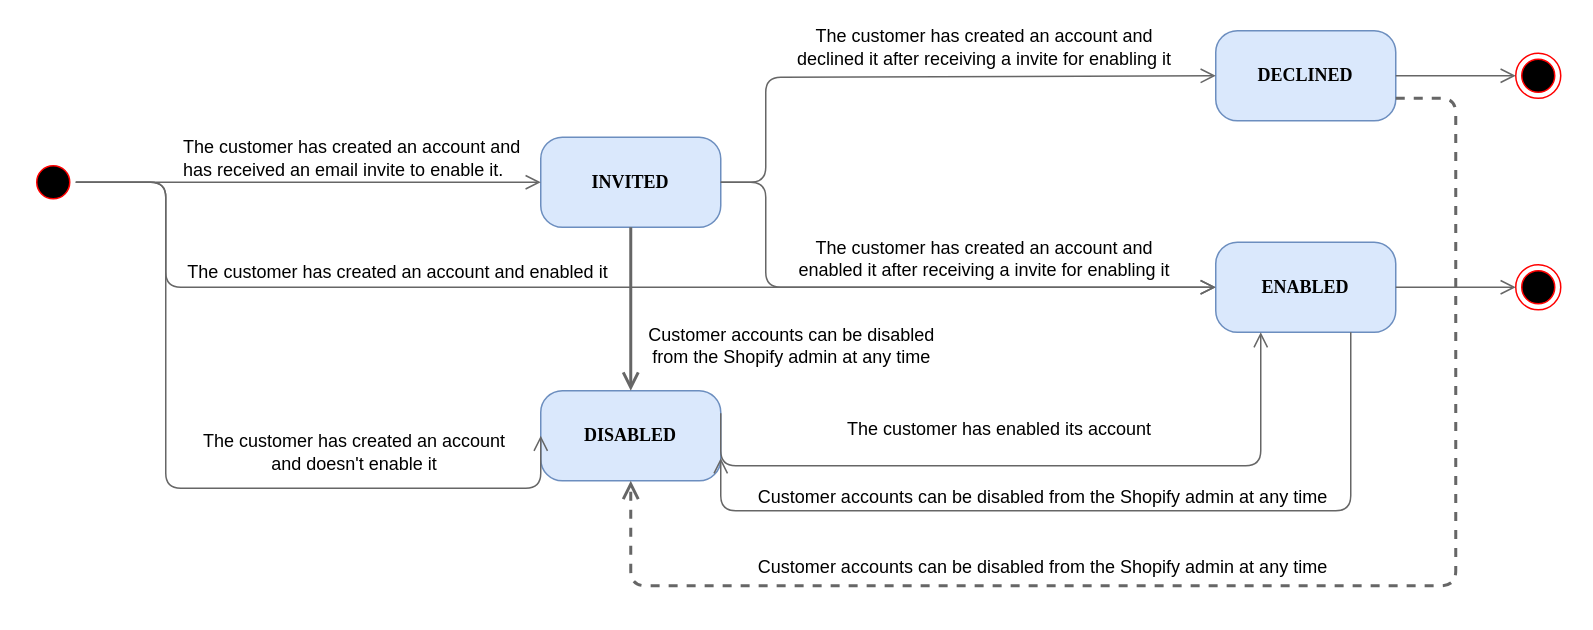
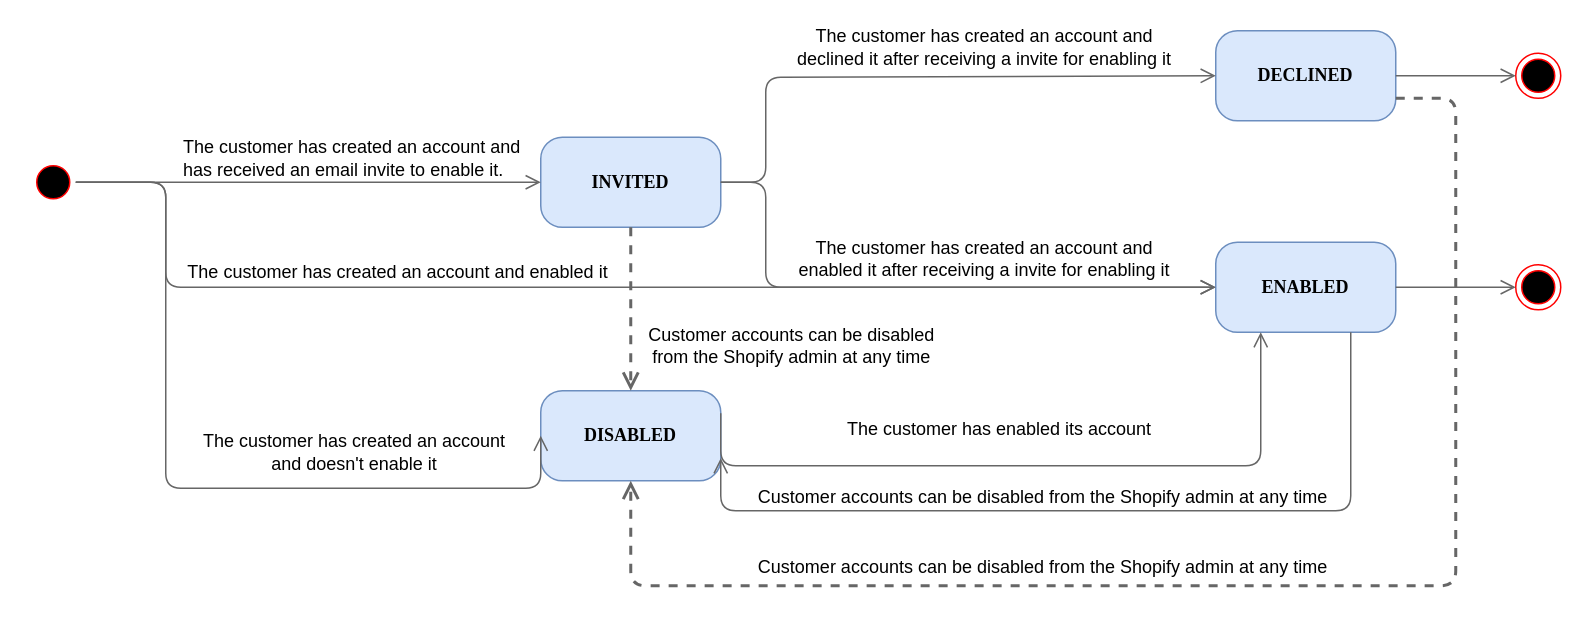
(631, 336) -> (631, 336)
